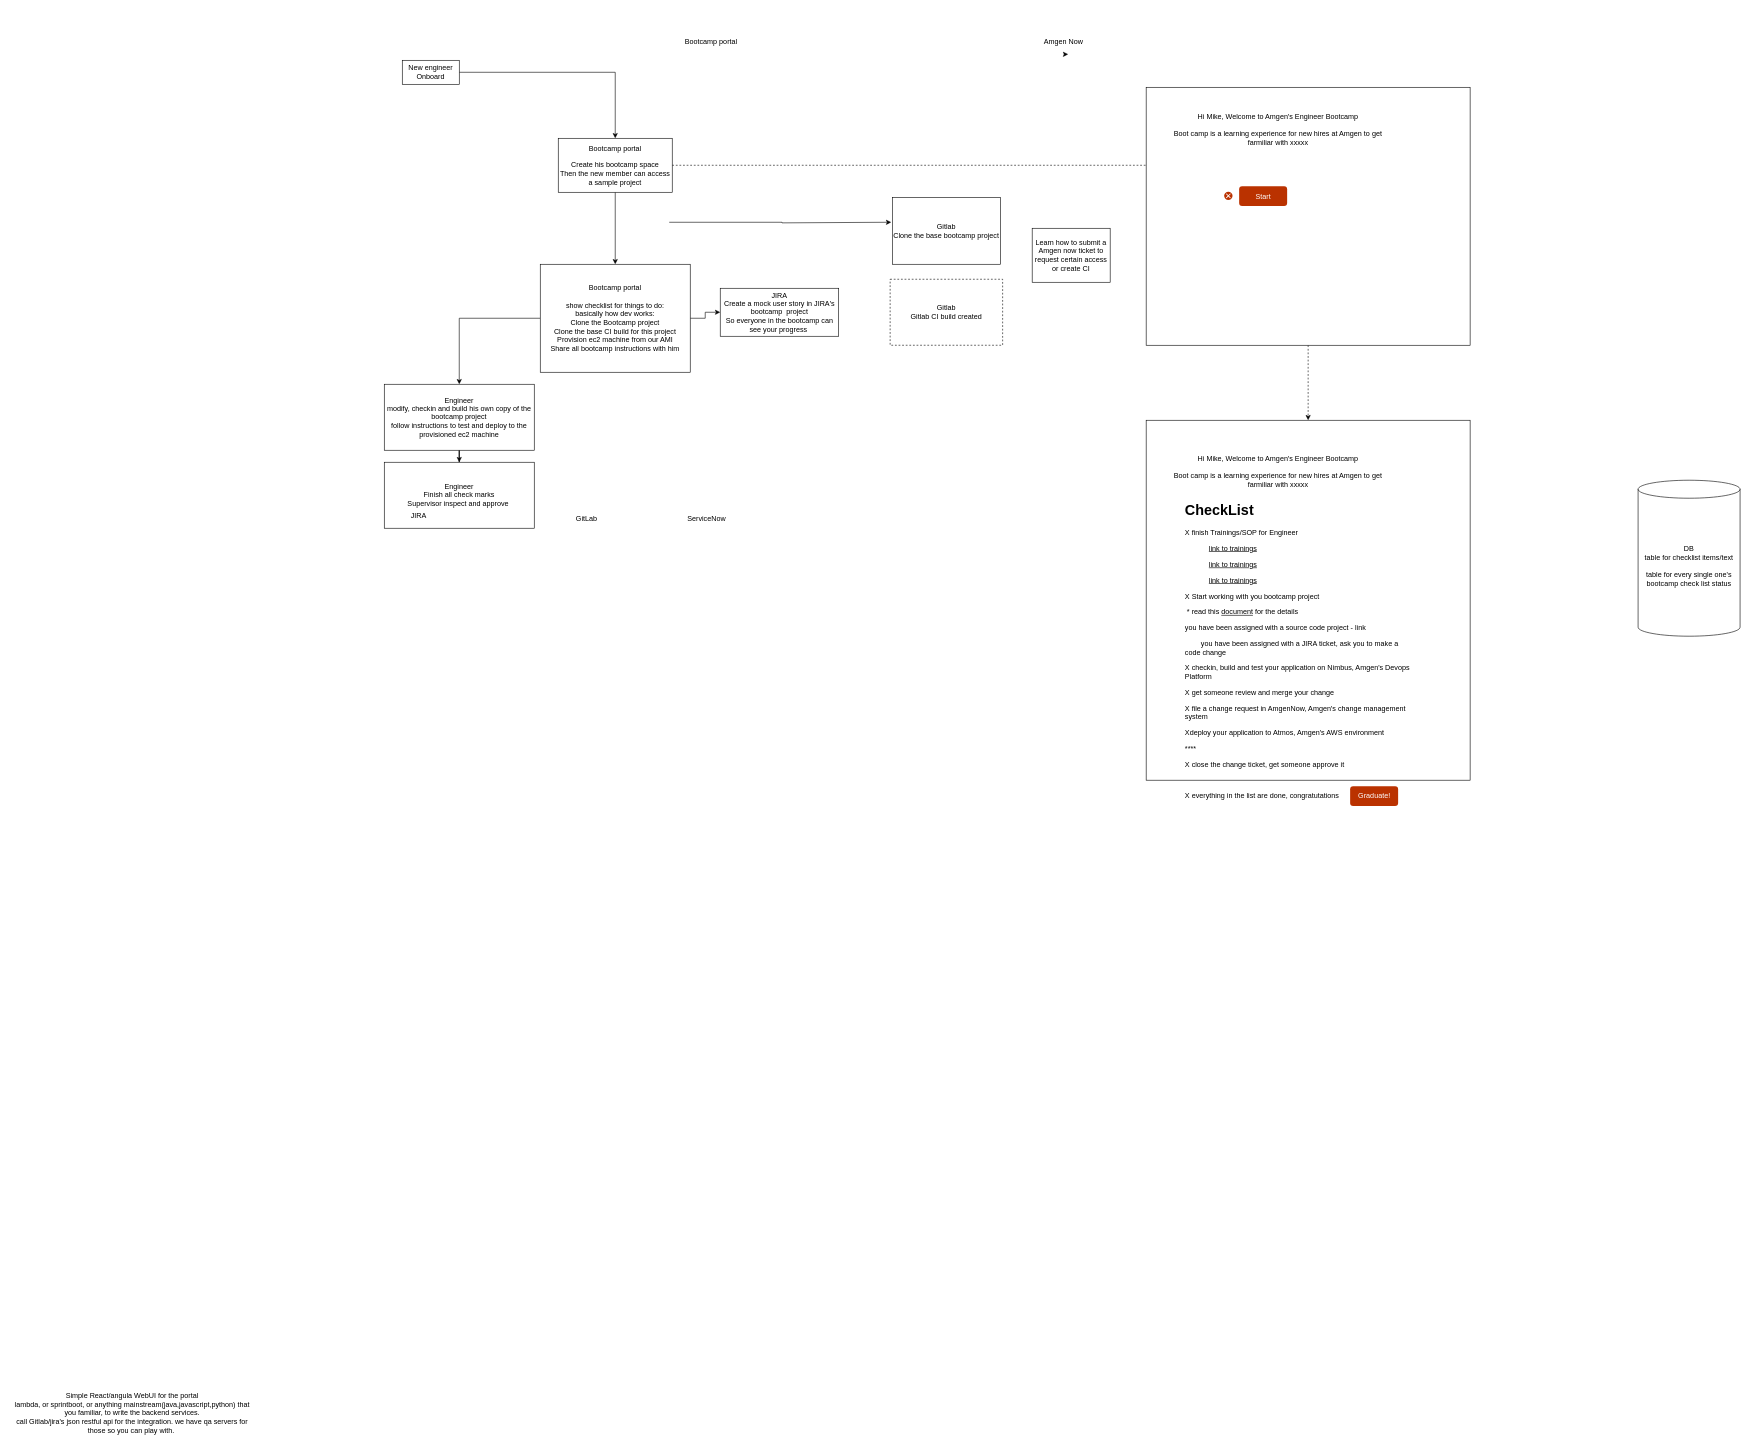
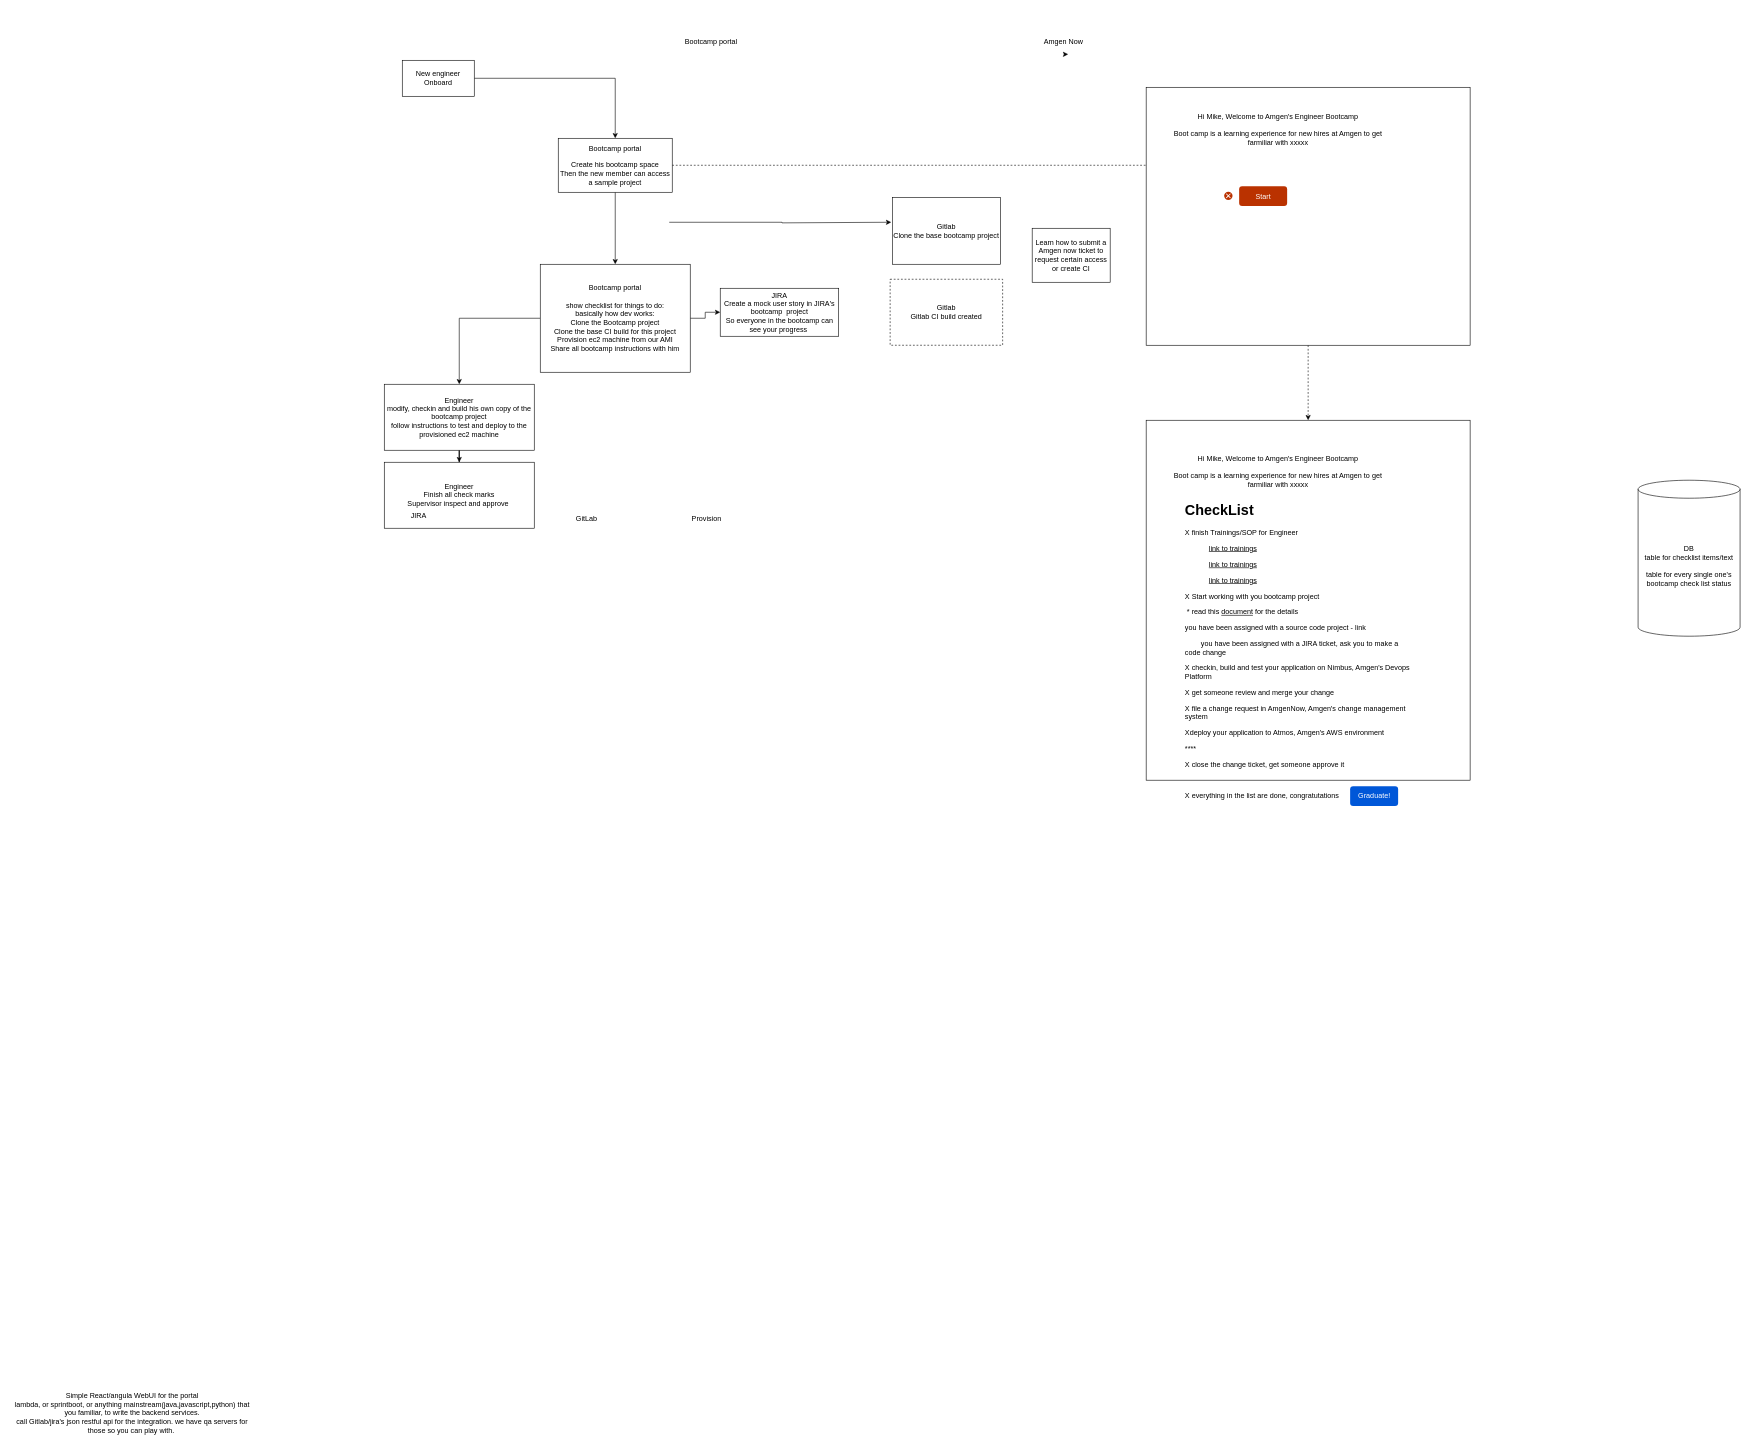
(431, 72) -> (438, 78)
(707, 519) -> (707, 519)
(1374, 796) -> (1374, 796)
